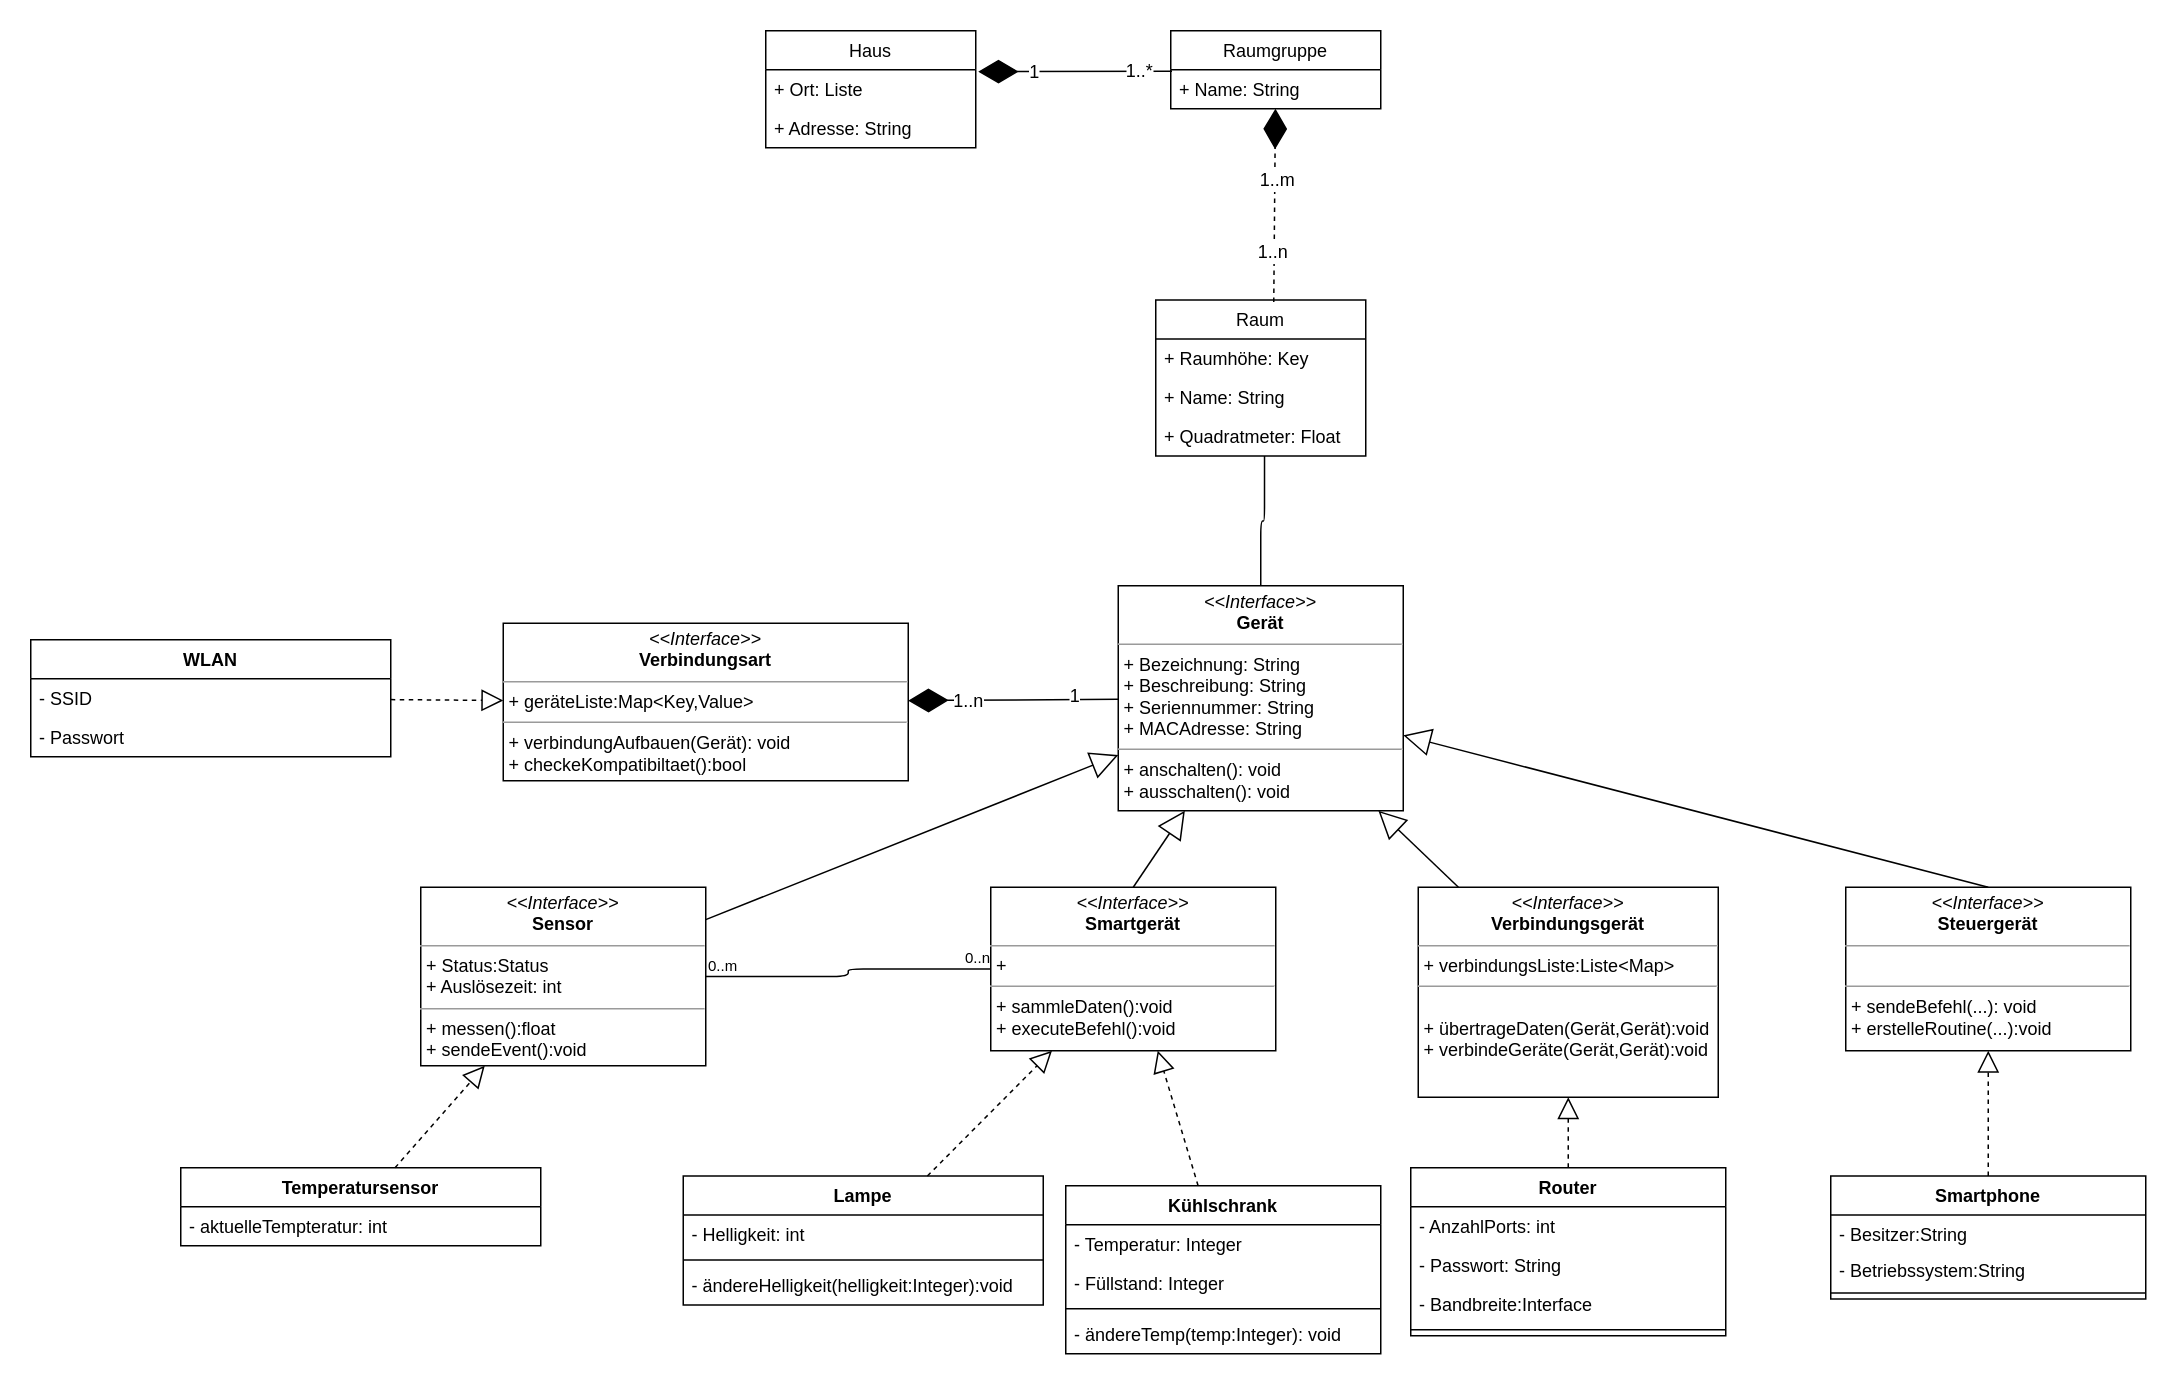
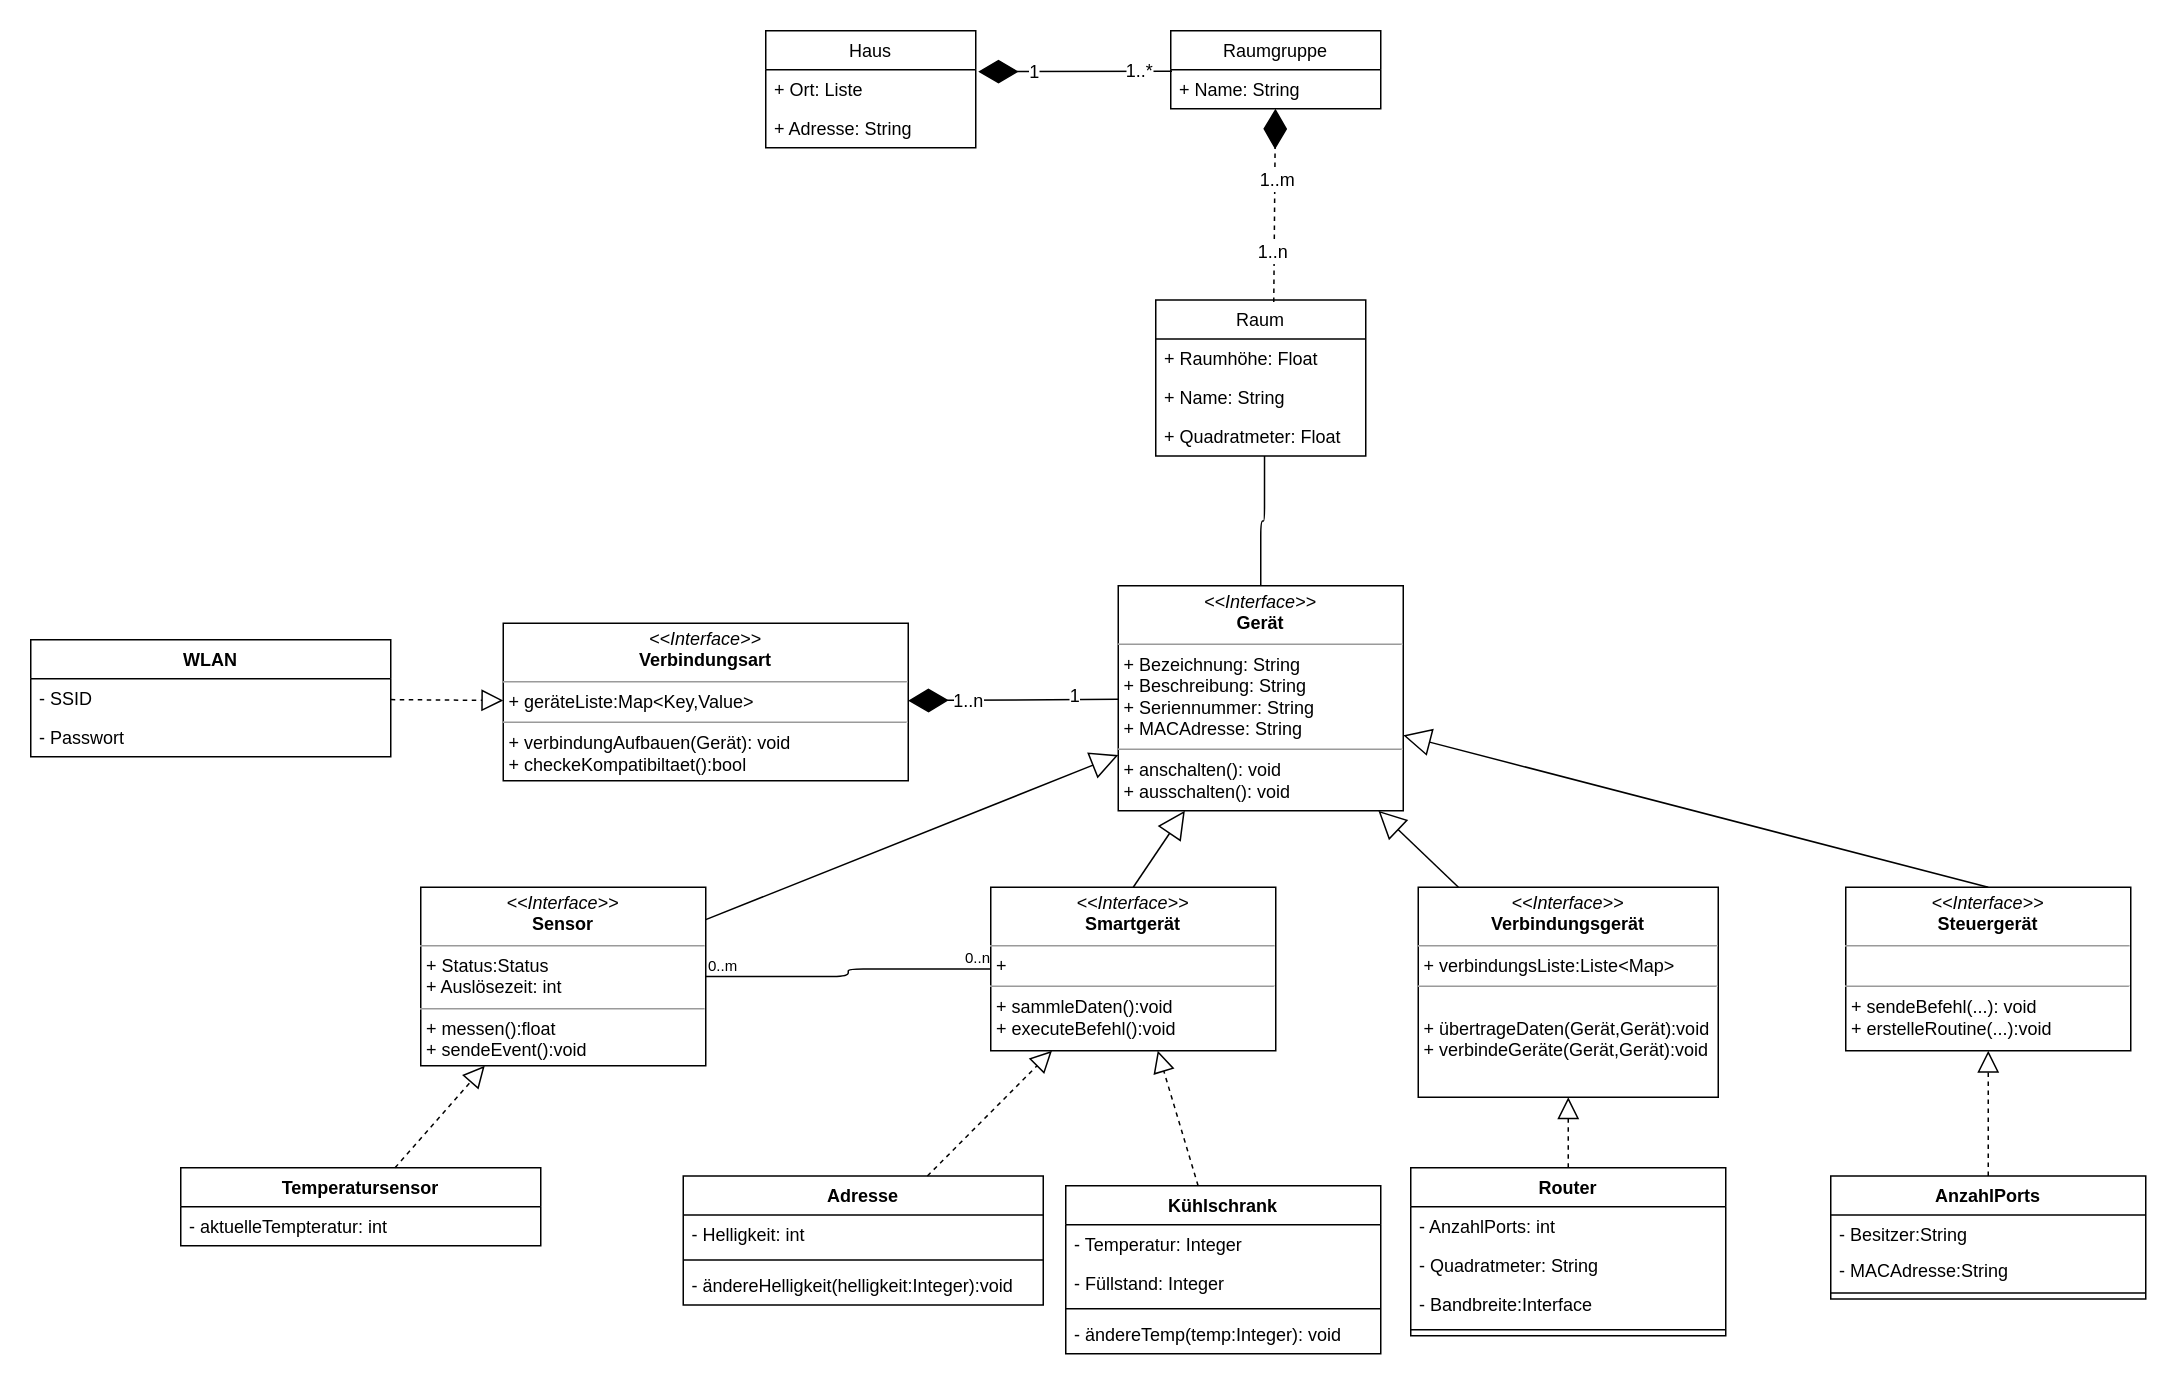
(1233, 359) -> (1240, 359)
(863, 1196) -> (863, 1196)
(1988, 1196) -> (1988, 1196)
(1500, 1266) -> (1521, 1266)
(1946, 1271) -> (1928, 1271)
